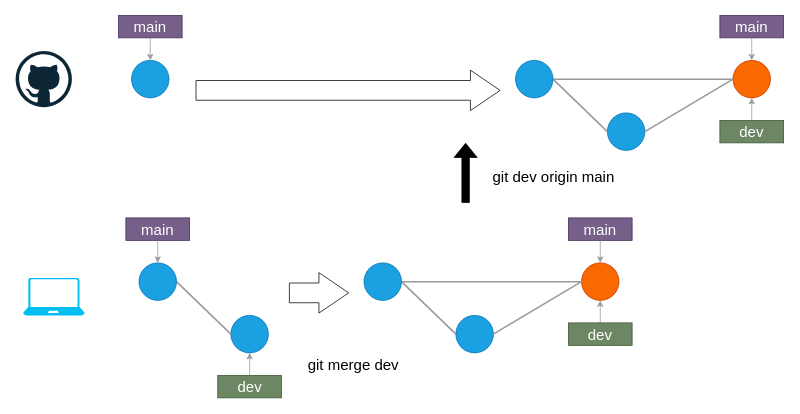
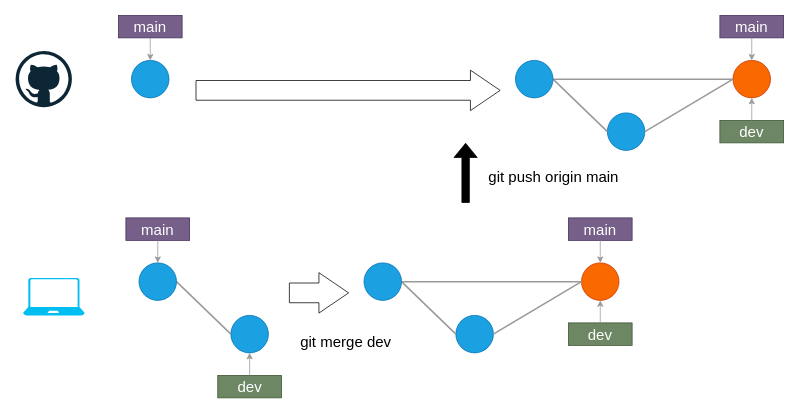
(554, 177) -> (554, 177)
(353, 364) -> (345, 342)
